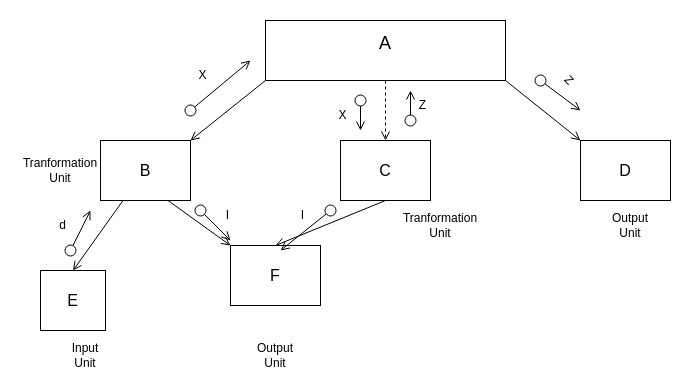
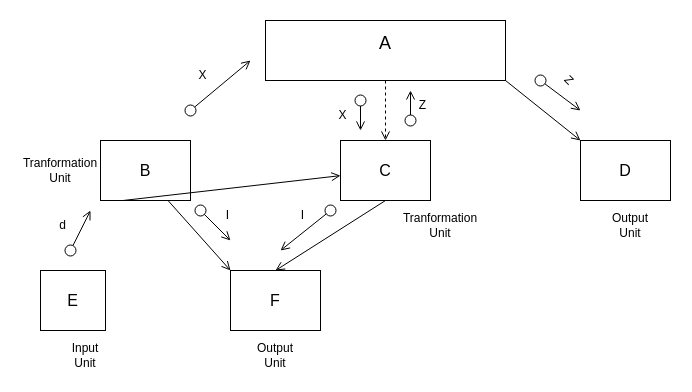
(229, 109) -> none
(99, 234) -> (231, 188)
(276, 276) -> (276, 301)
